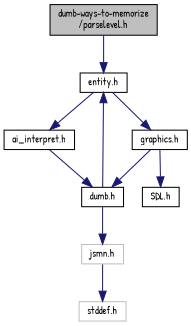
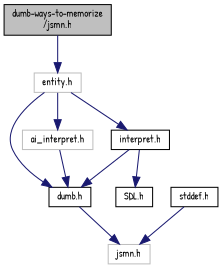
(104, 20) -> (58, 20)
(104, 83) -> (58, 83)
(39, 140) -> (58, 140)
(160, 140) -> (140, 140)
(103, 145) -> (11, 137)
(103, 278) -> (166, 222)
(103, 311) -> (194, 197)
